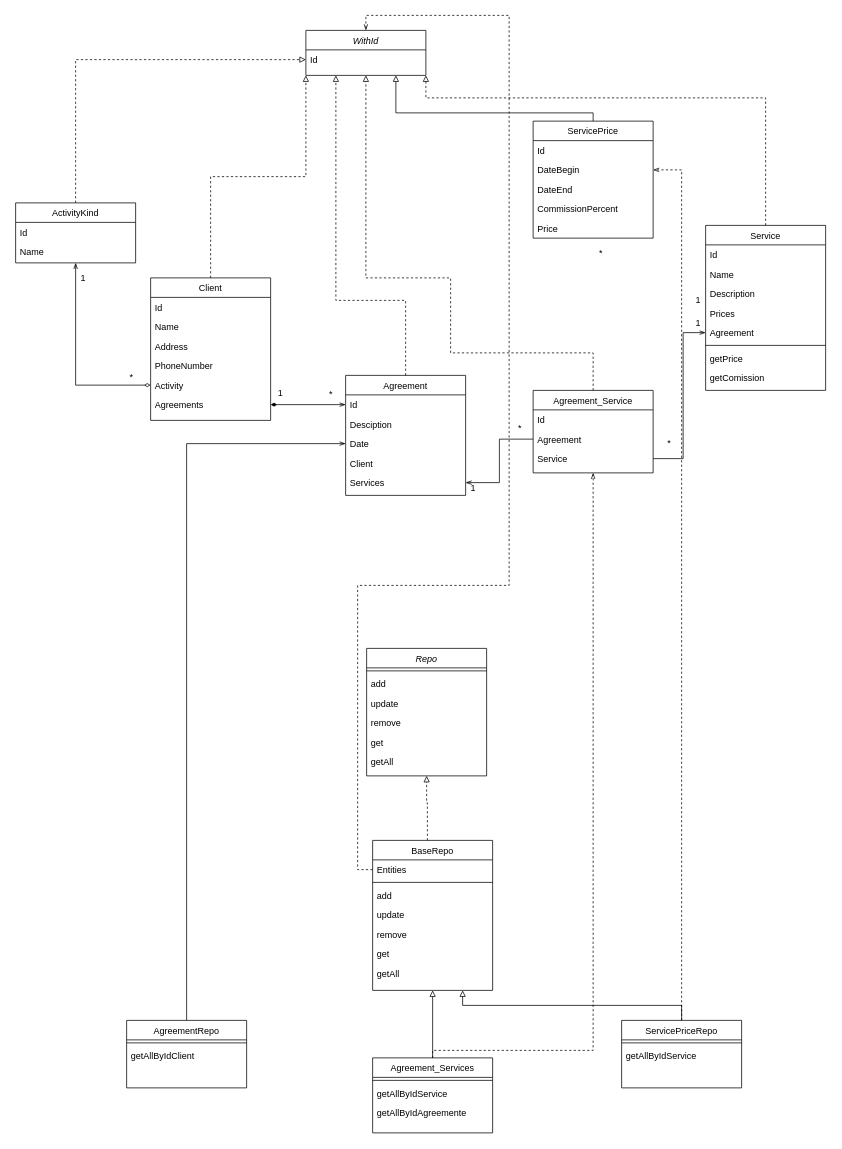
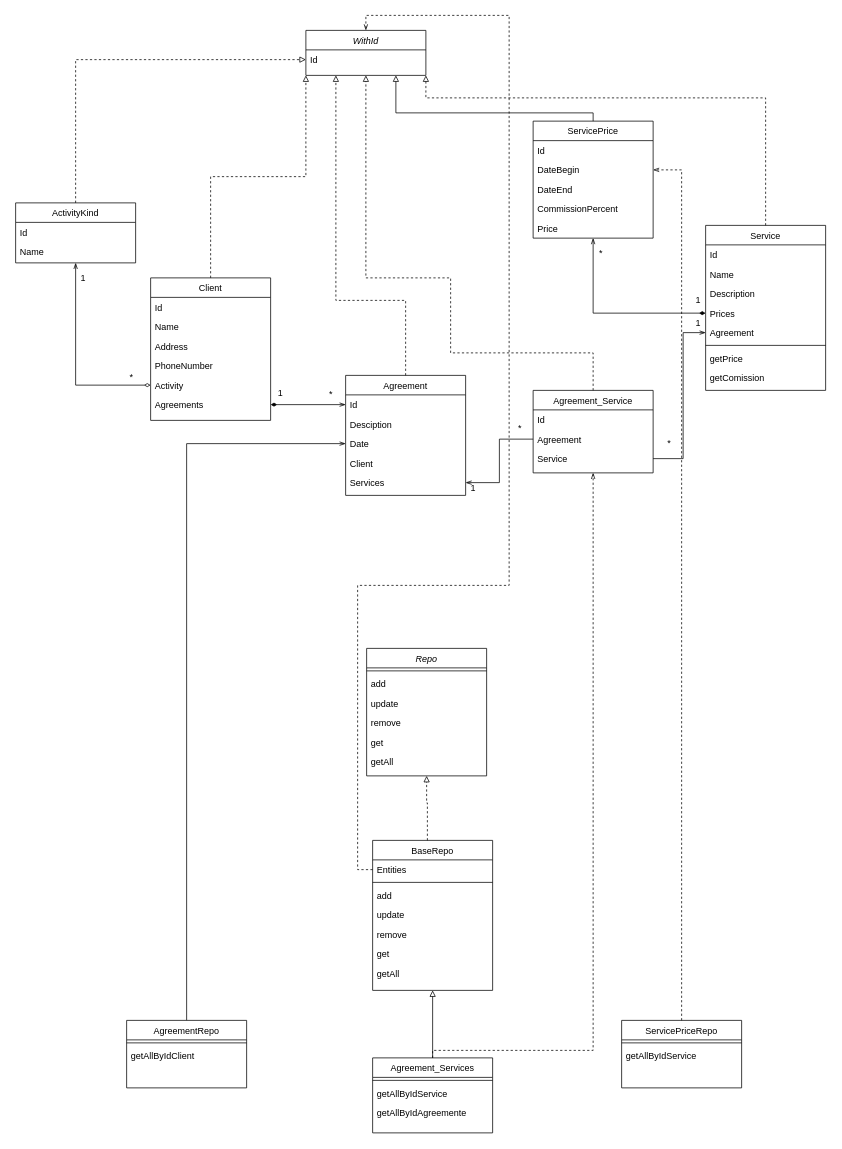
none -> (593, 313)
(567, 1005) -> none
